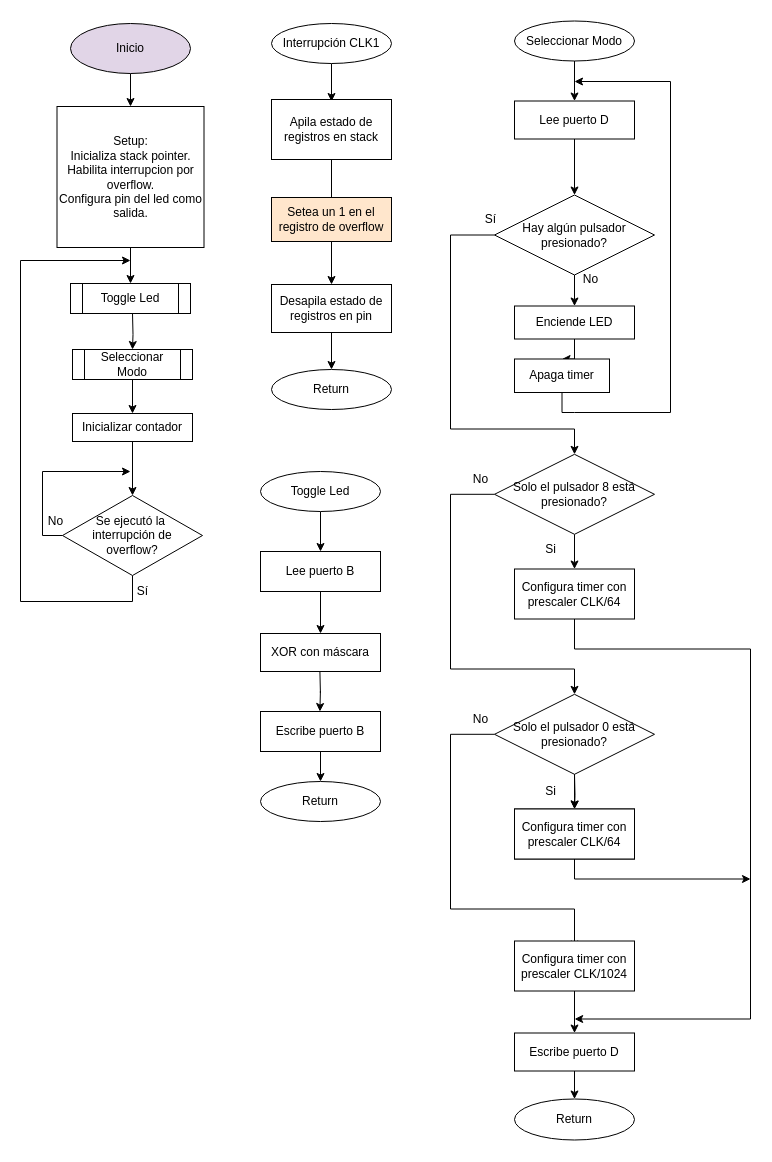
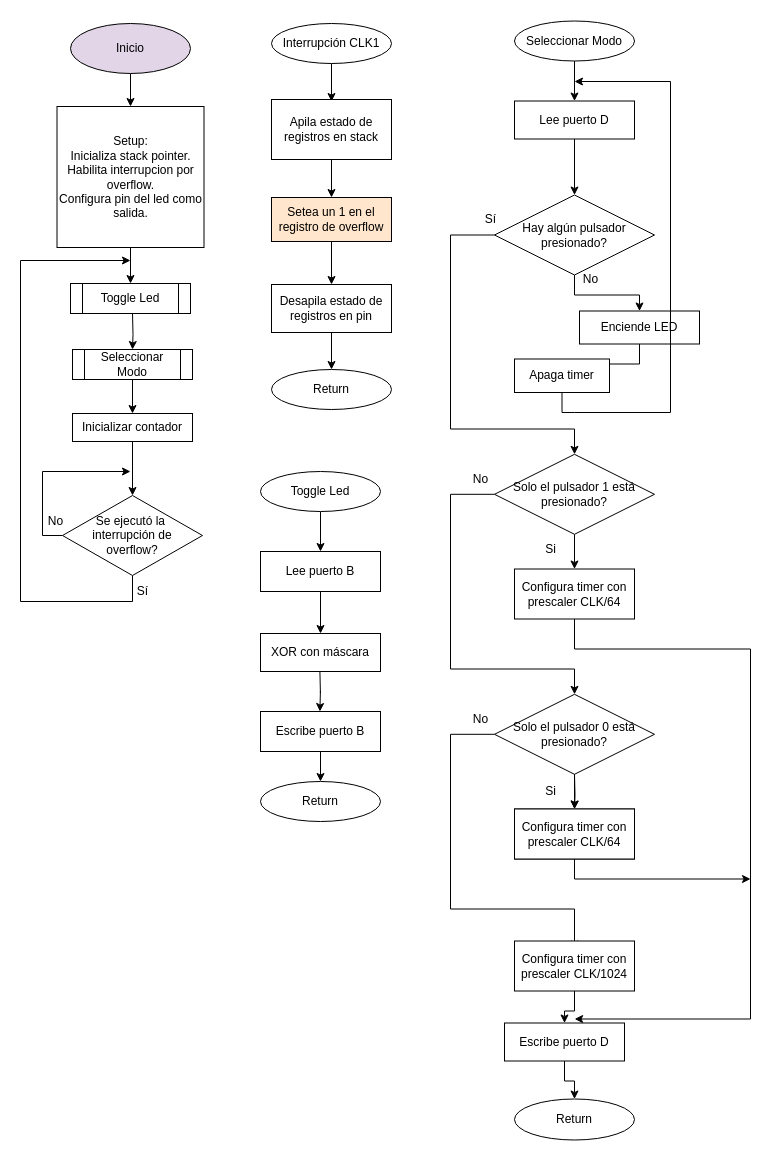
(332, 192) -> (332, 189)
(575, 323) -> (640, 328)
(575, 495) -> (575, 495)
(575, 1052) -> (565, 1042)
